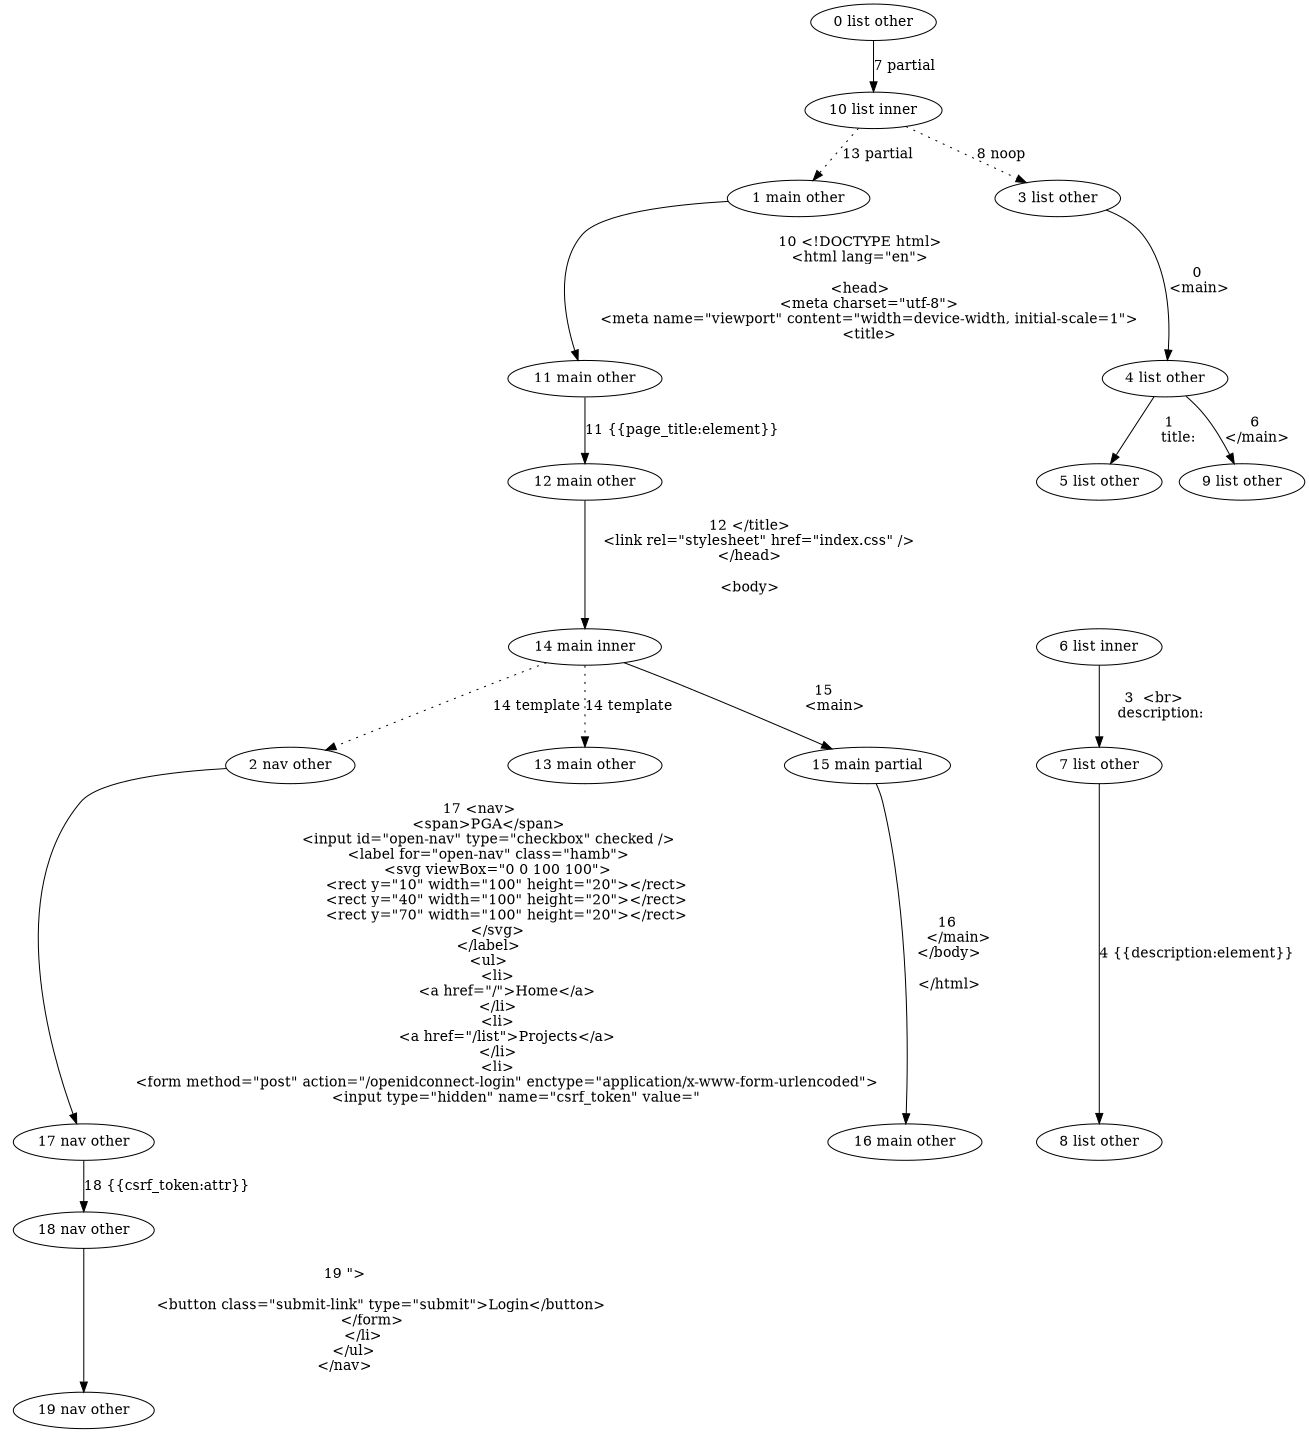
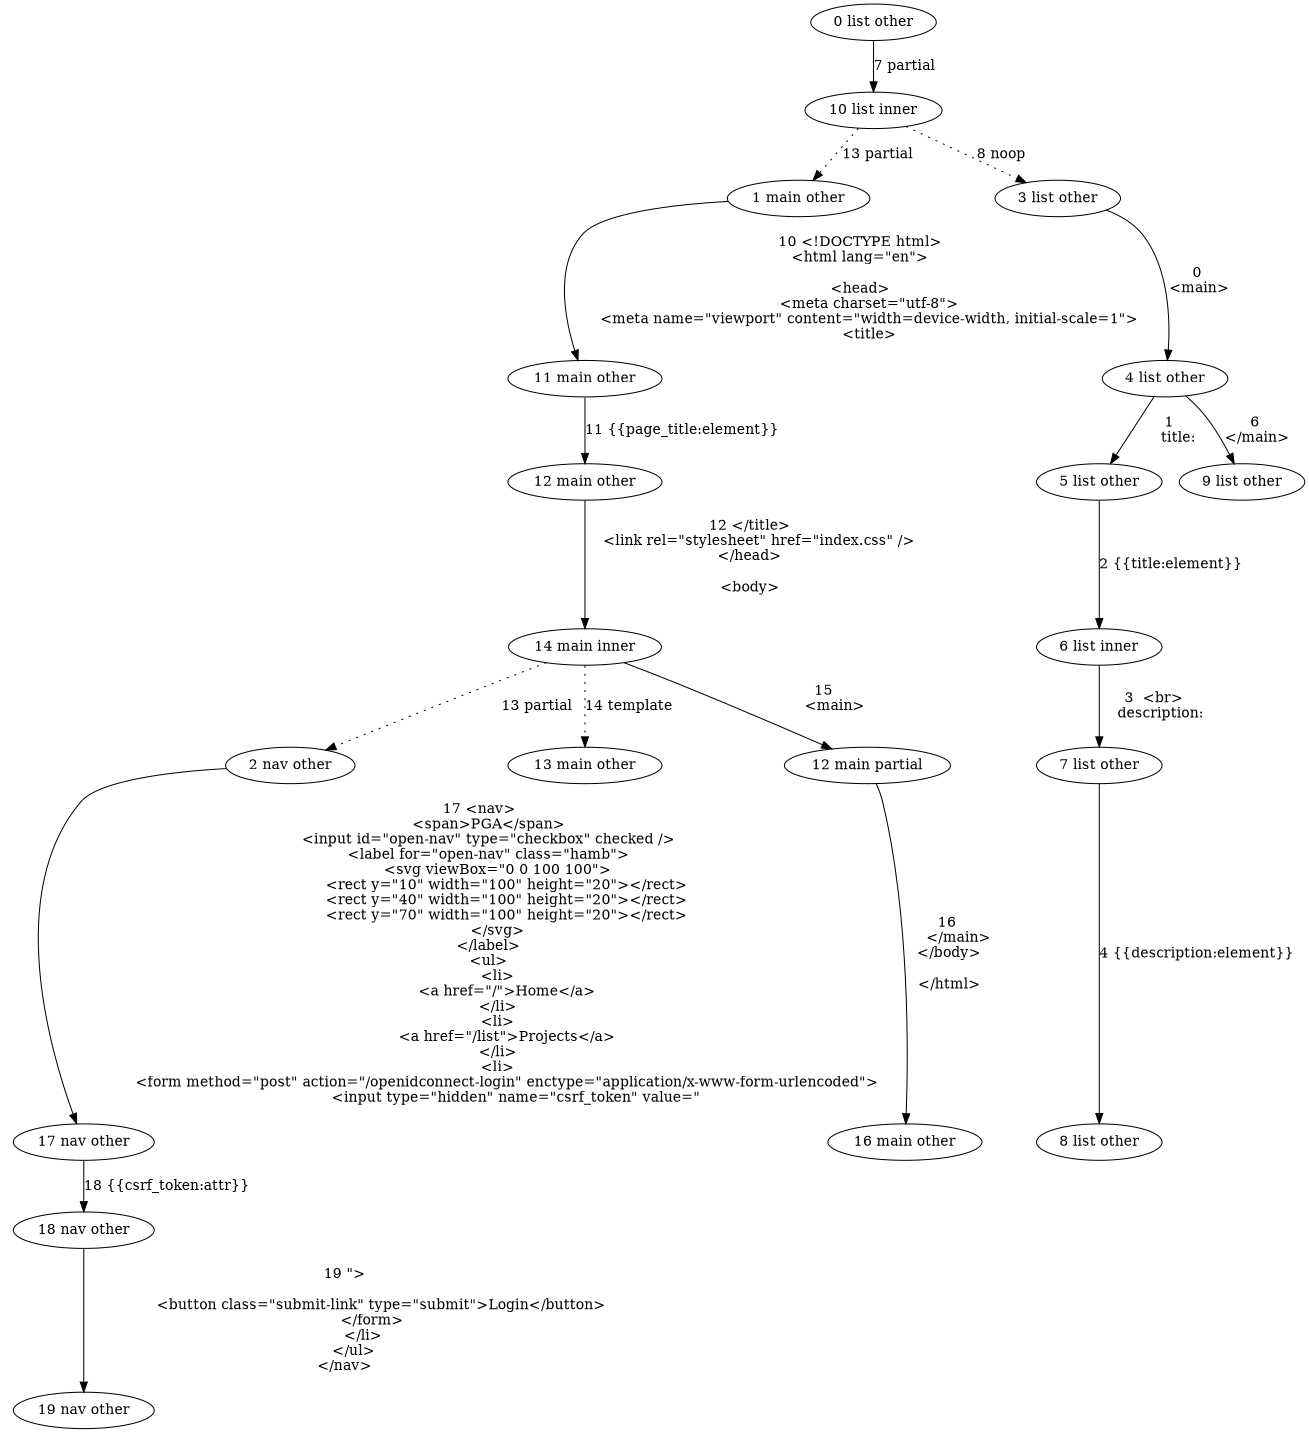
none -> (1099, 559)
(537, 706) -> (537, 706)
(867, 765) -> (867, 765)
